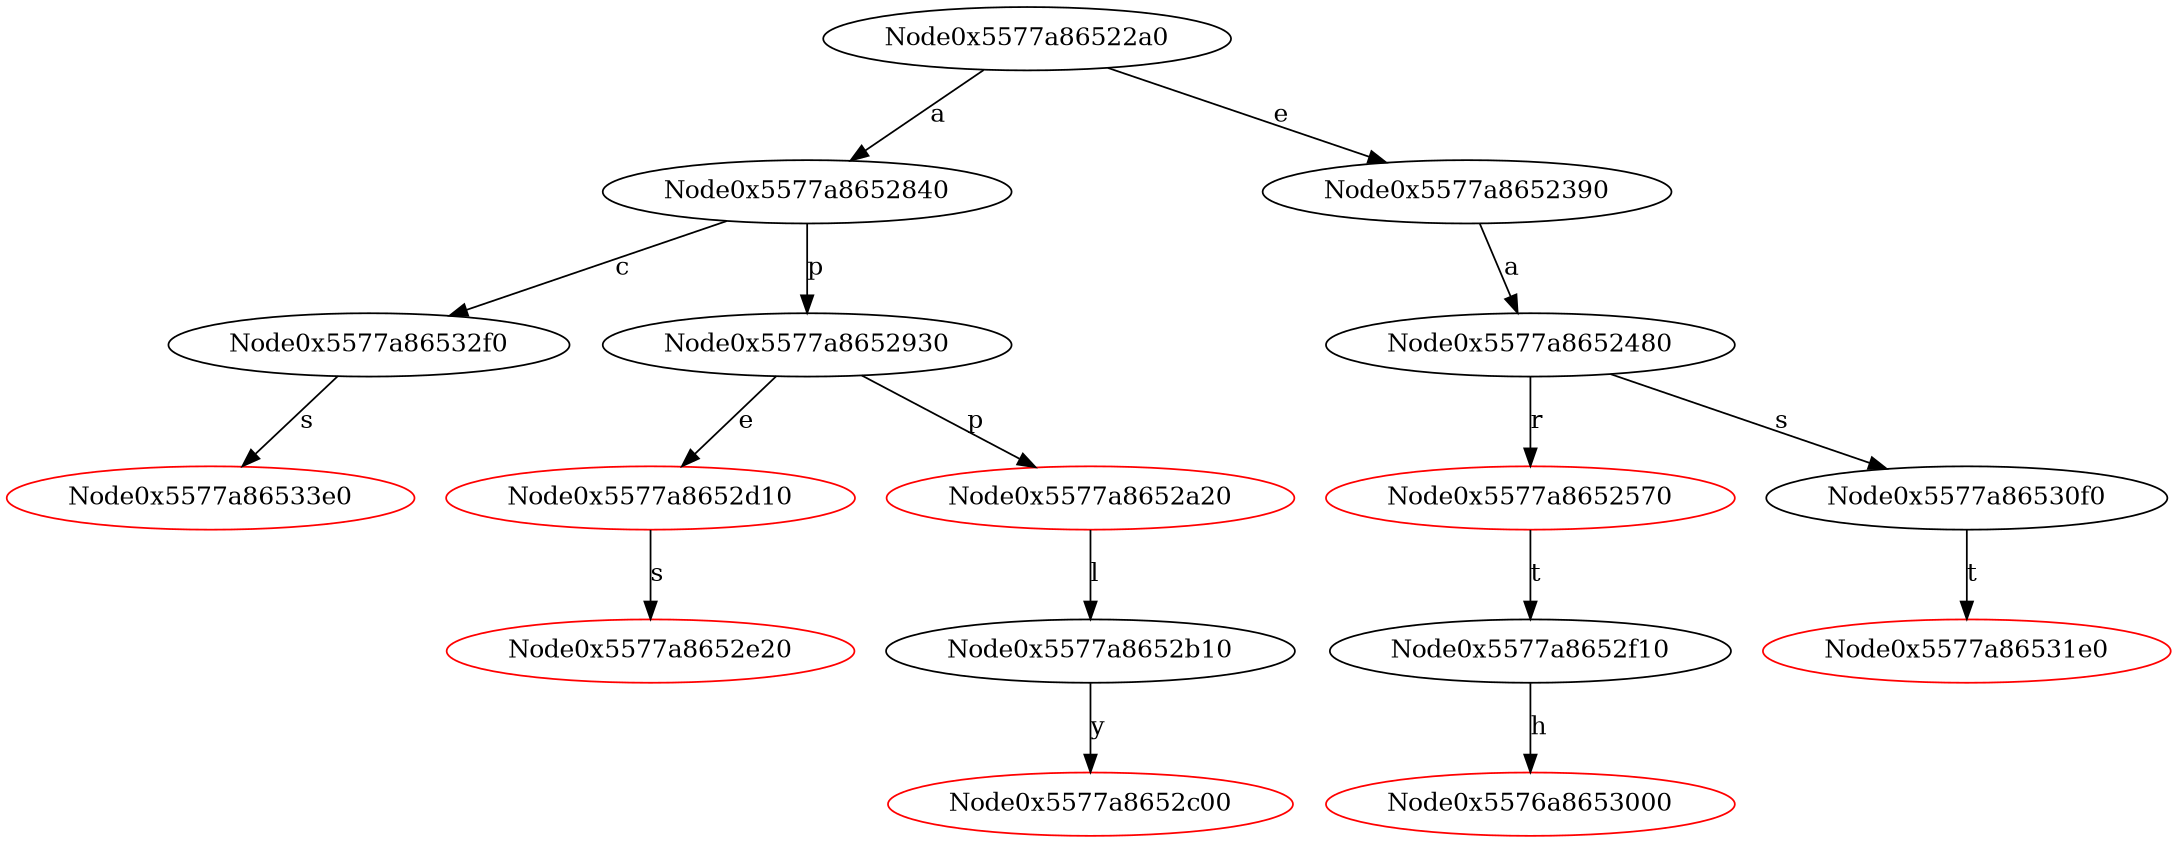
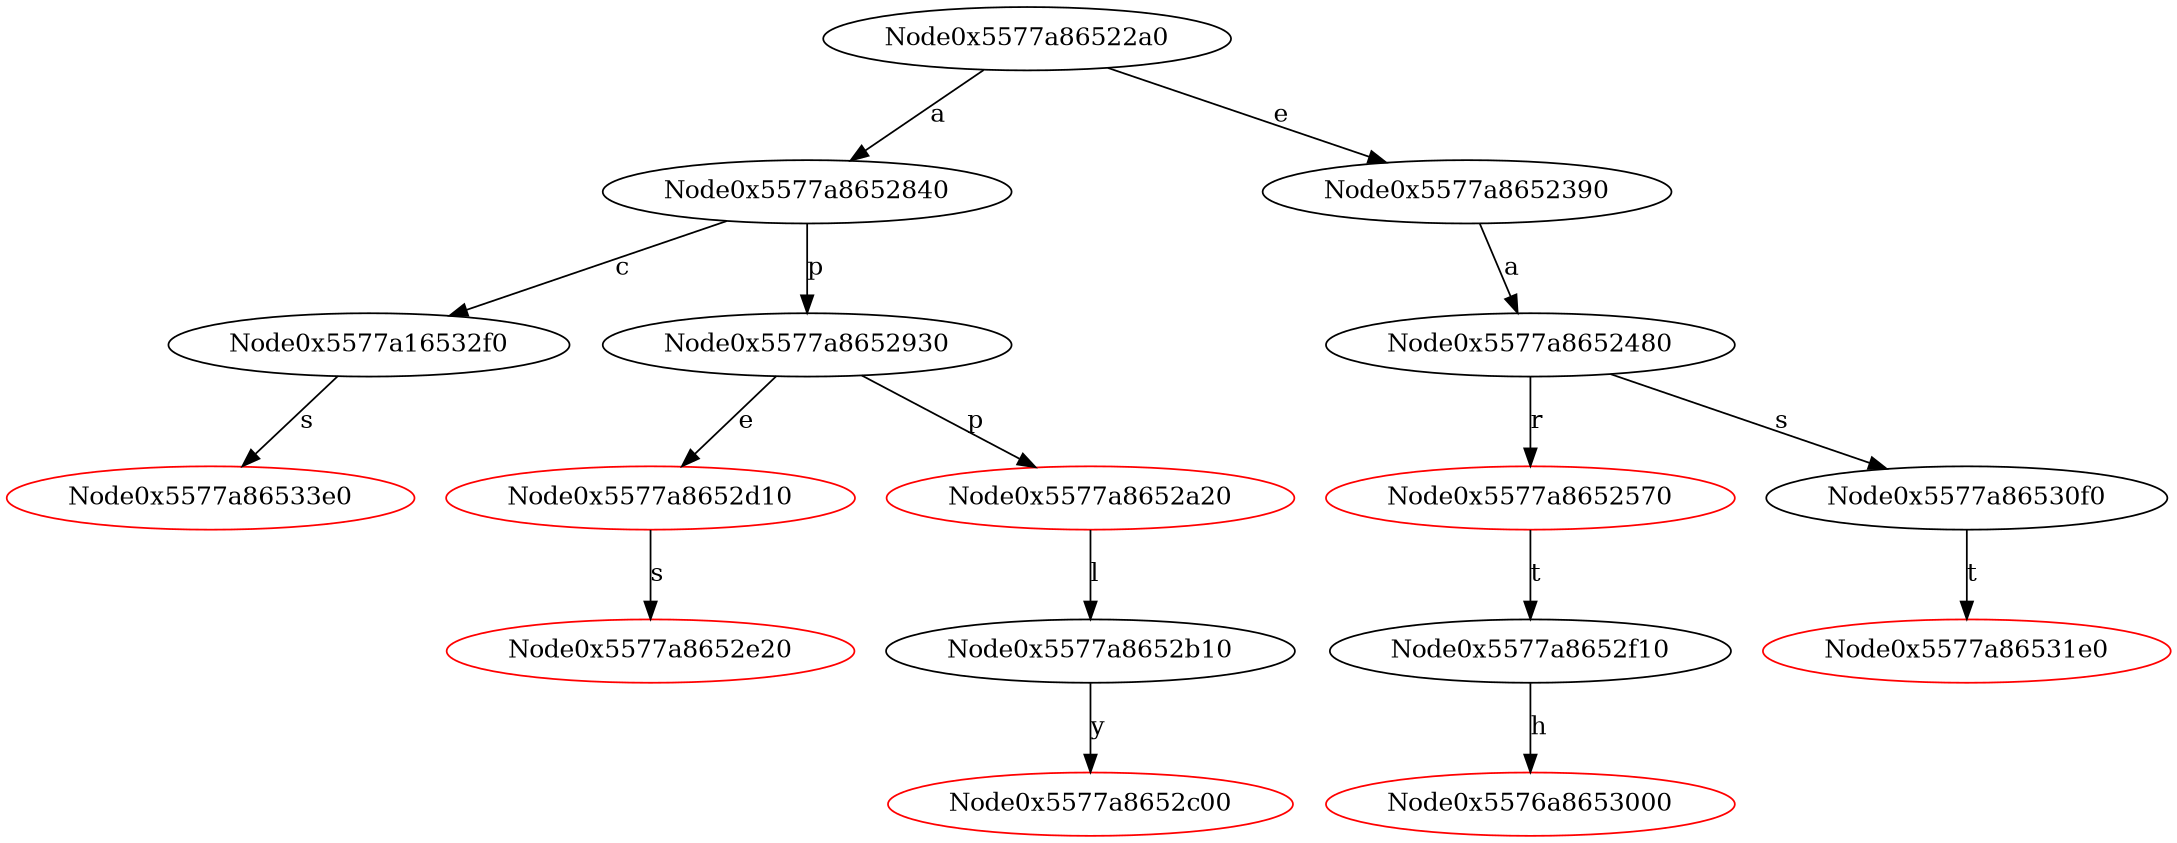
(369, 345) -> (369, 345)
